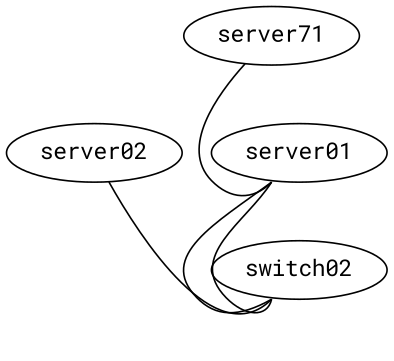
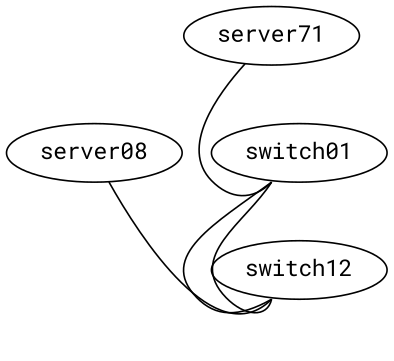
(94, 153) -> (94, 153)
(299, 153) -> (299, 153)
(299, 270) -> (299, 270)
